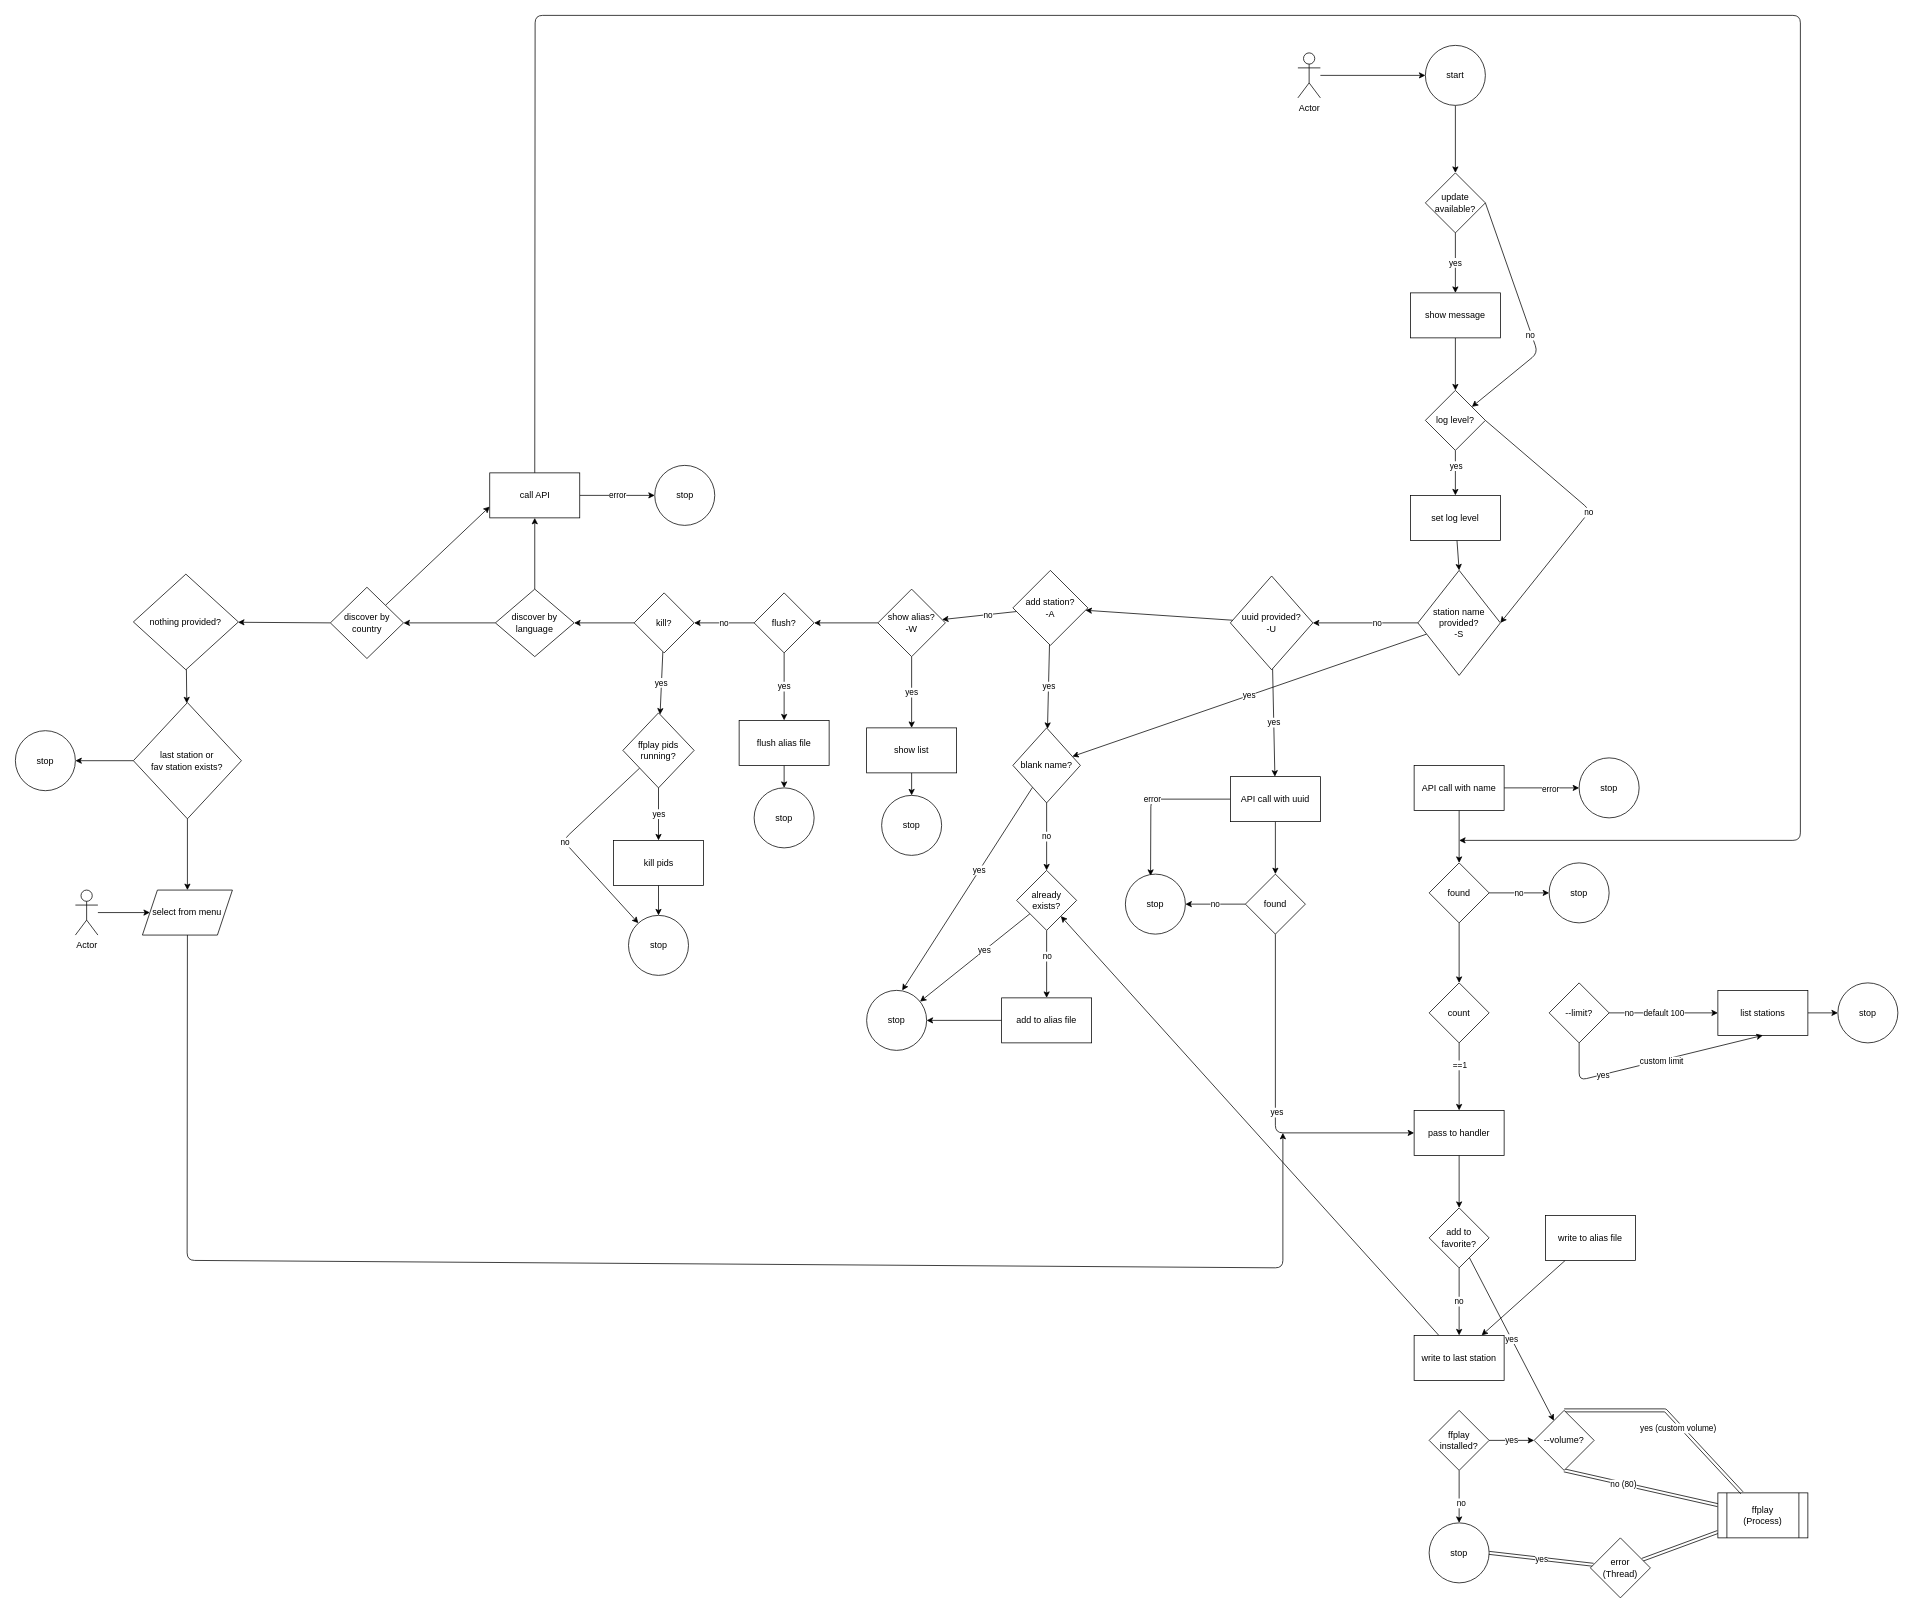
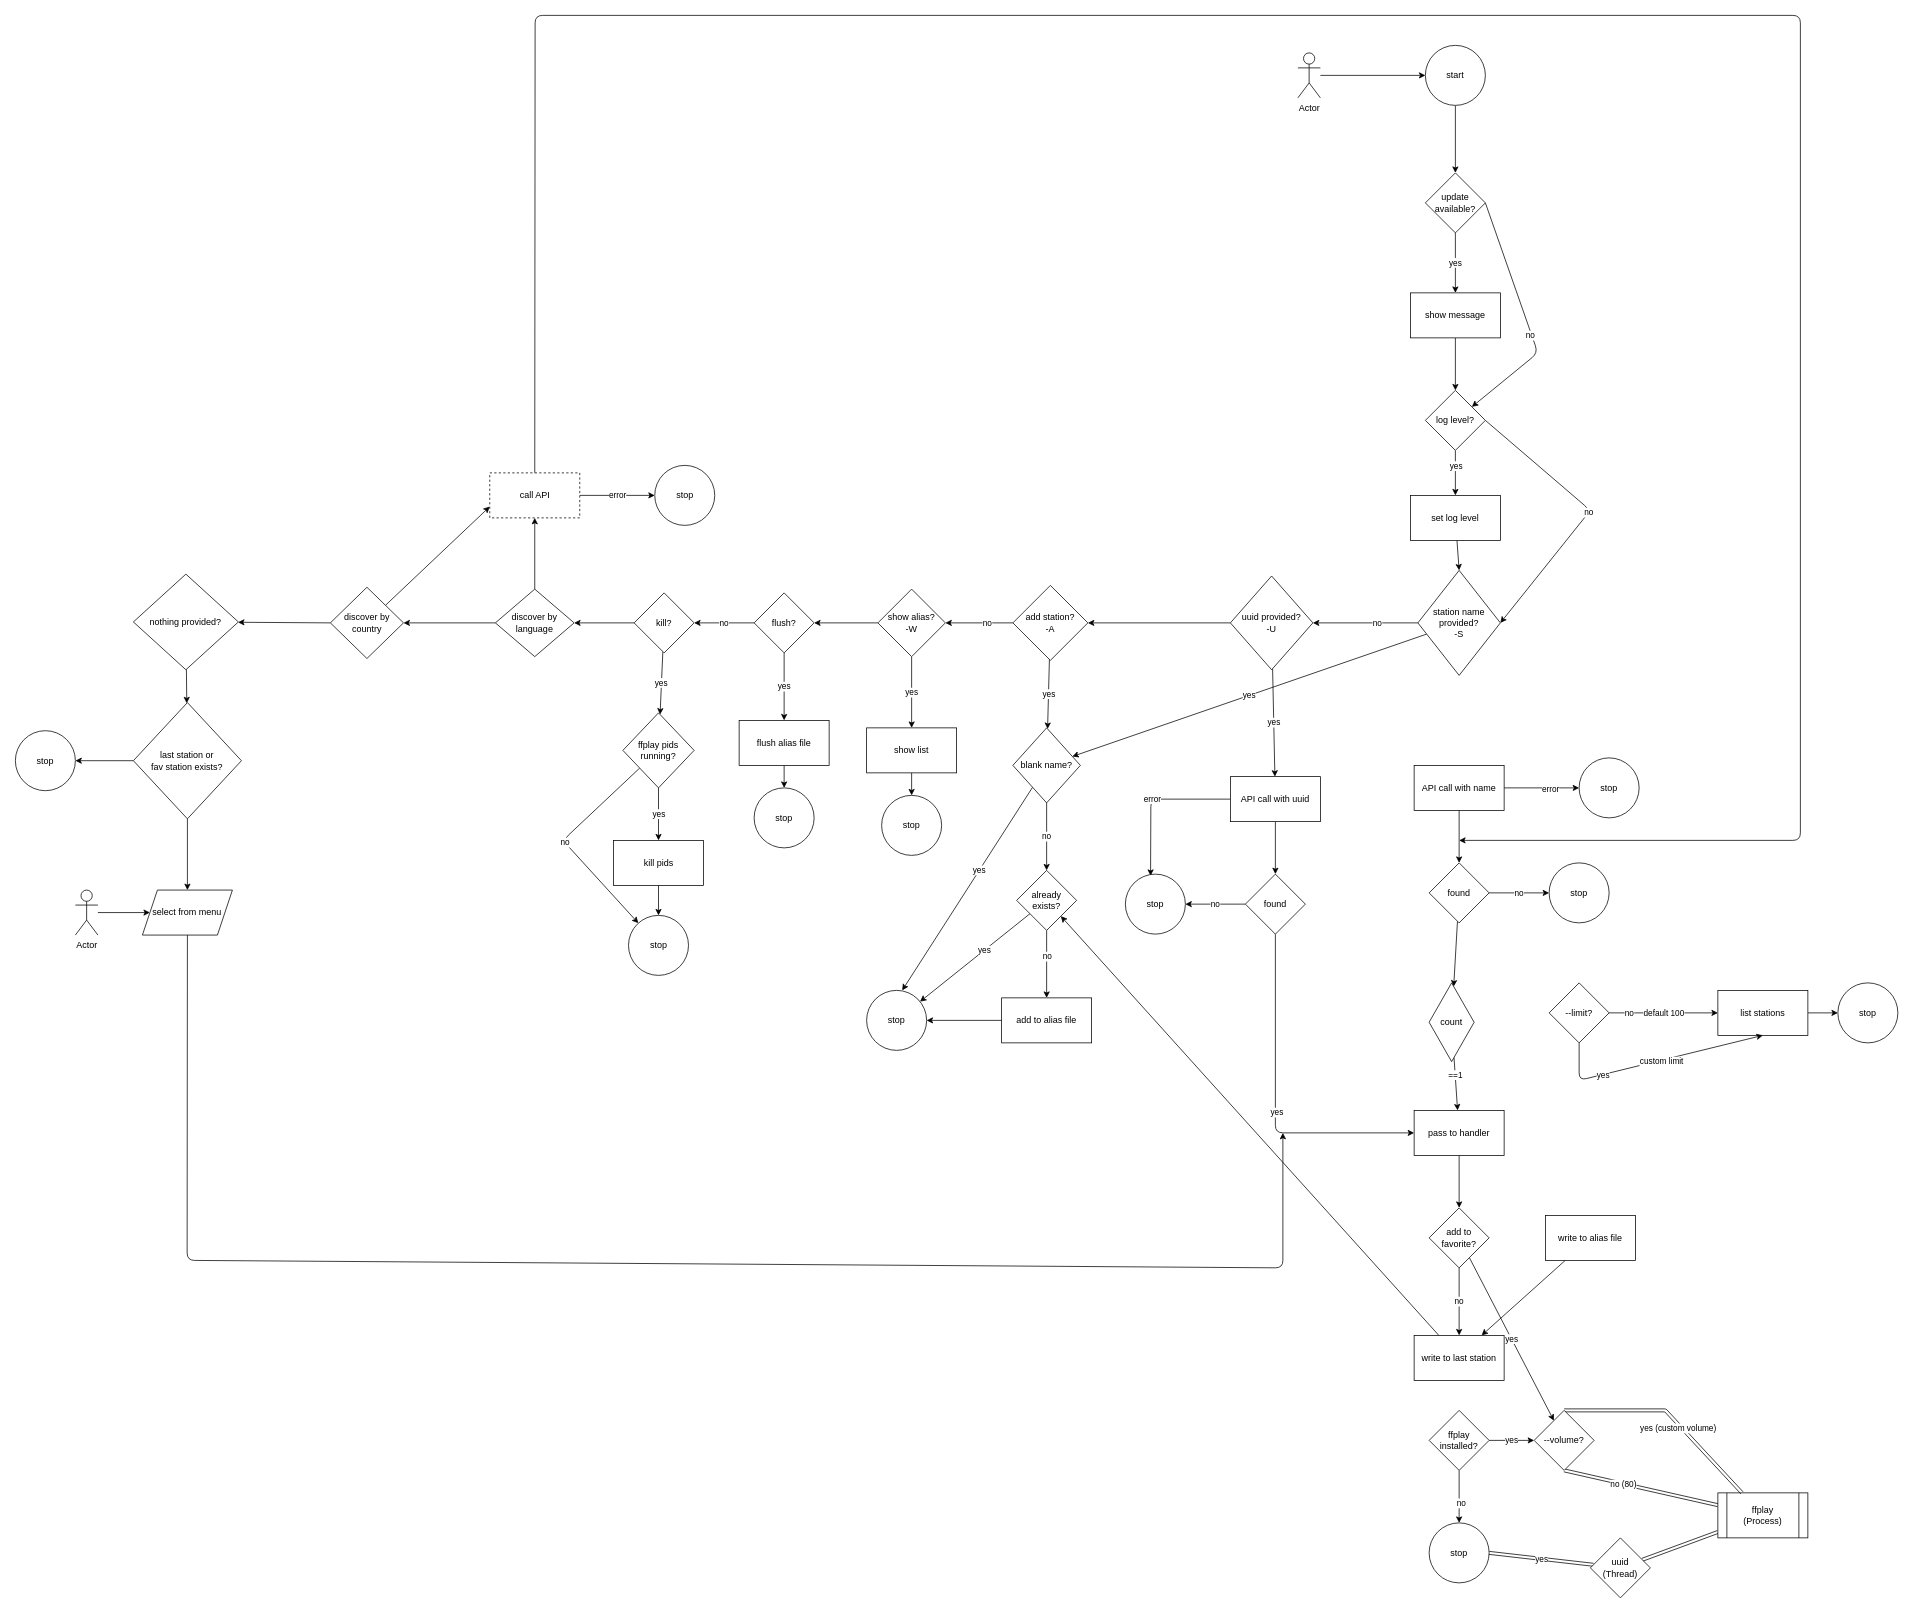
(535, 495) -> (535, 495)
(1050, 608) -> (1050, 623)
(1459, 1013) -> (1452, 1022)
(1620, 1568) -> (1620, 1568)
